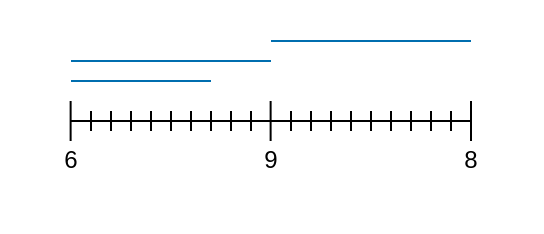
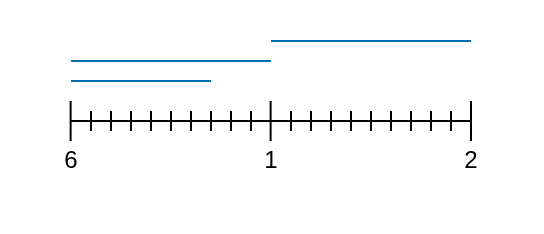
(272, 161) -> (272, 161)
(472, 161) -> (472, 161)
